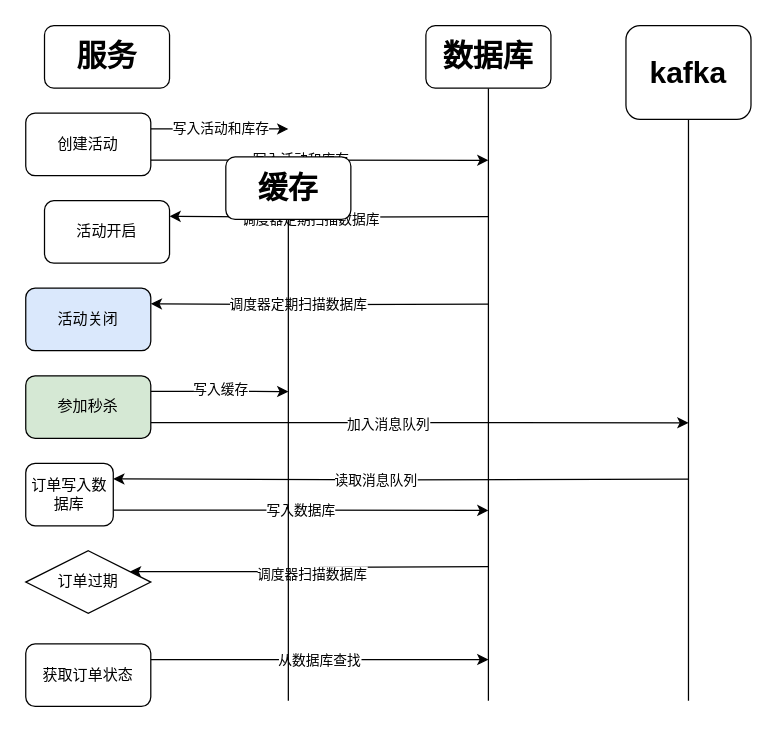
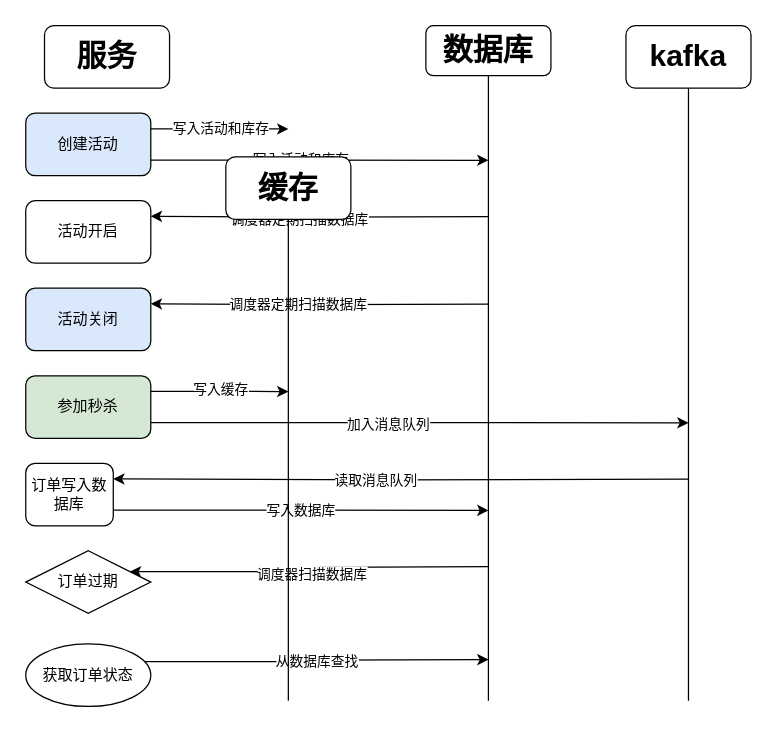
(488, 57) -> (488, 51)
(688, 73) -> (688, 57)
(88, 144) -> (88, 144)
(107, 232) -> (88, 232)
(88, 675) -> (88, 675)
